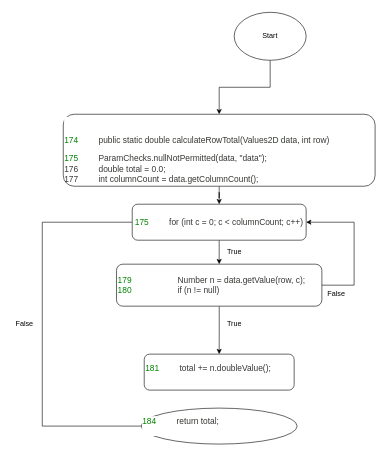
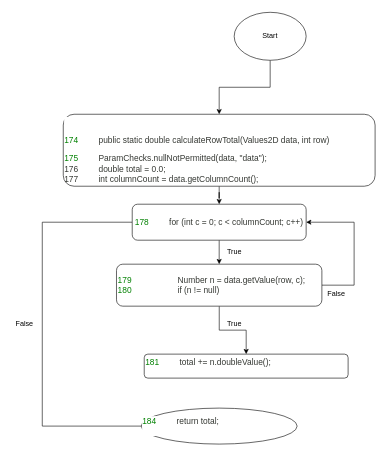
(219, 222) -> (219, 222)
(219, 372) -> (246, 366)
